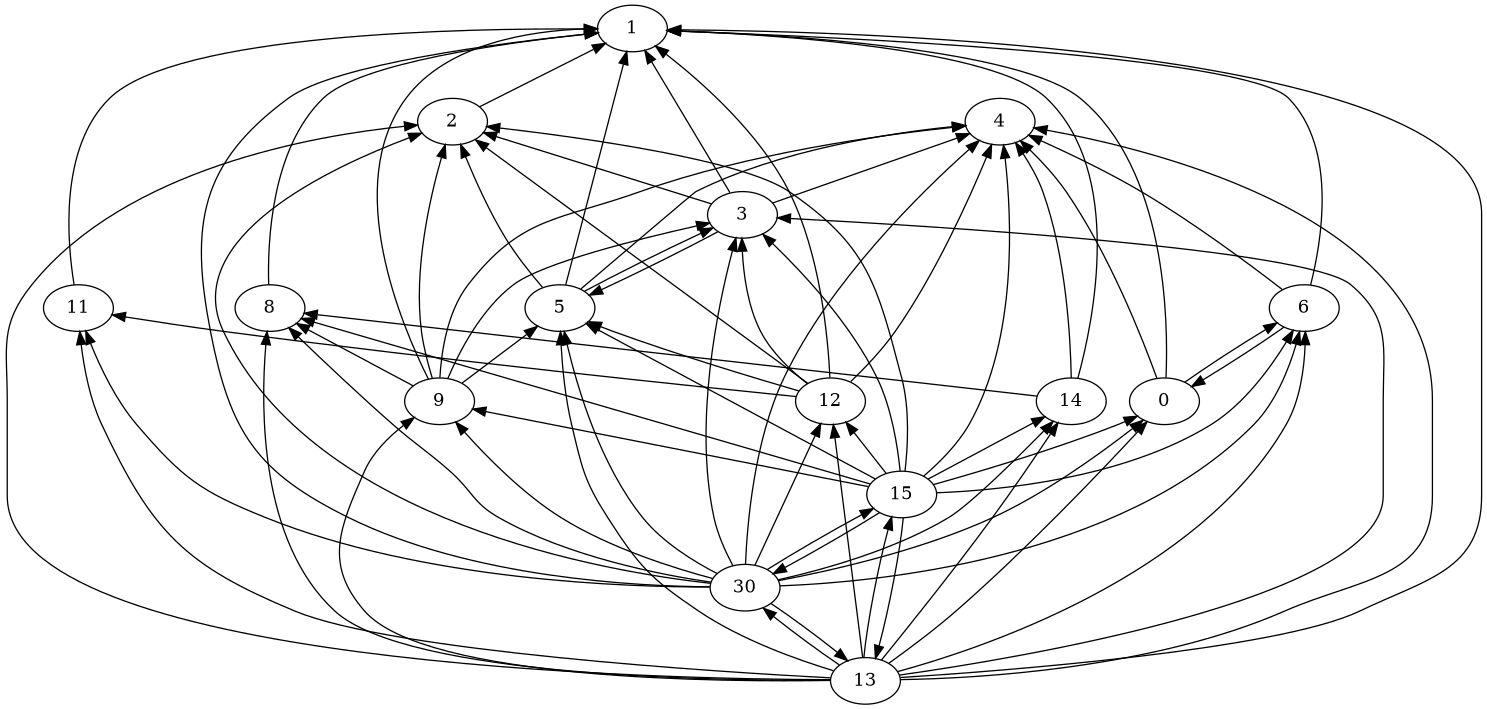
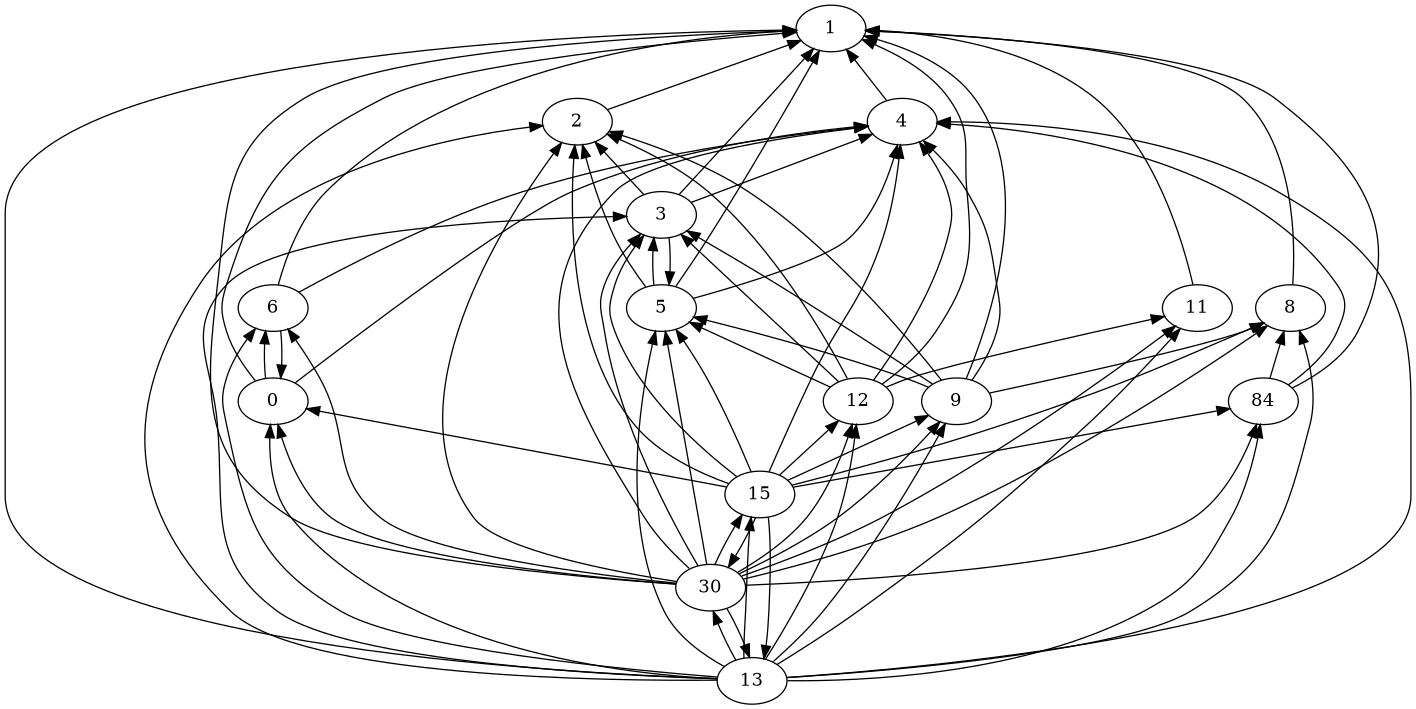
none -> (871, 80)
(1071, 401) -> (1263, 401)
(1133, 460) -> none
